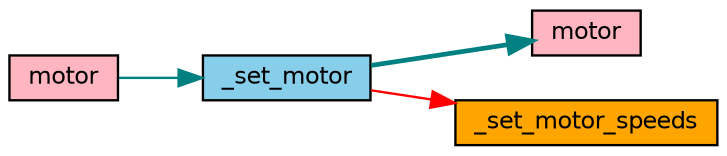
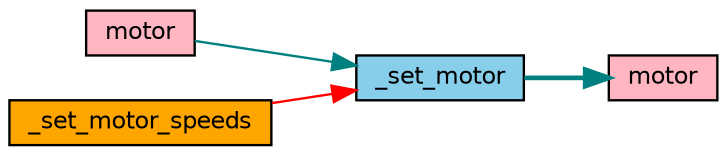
(401, 95) -> (302, 98)
